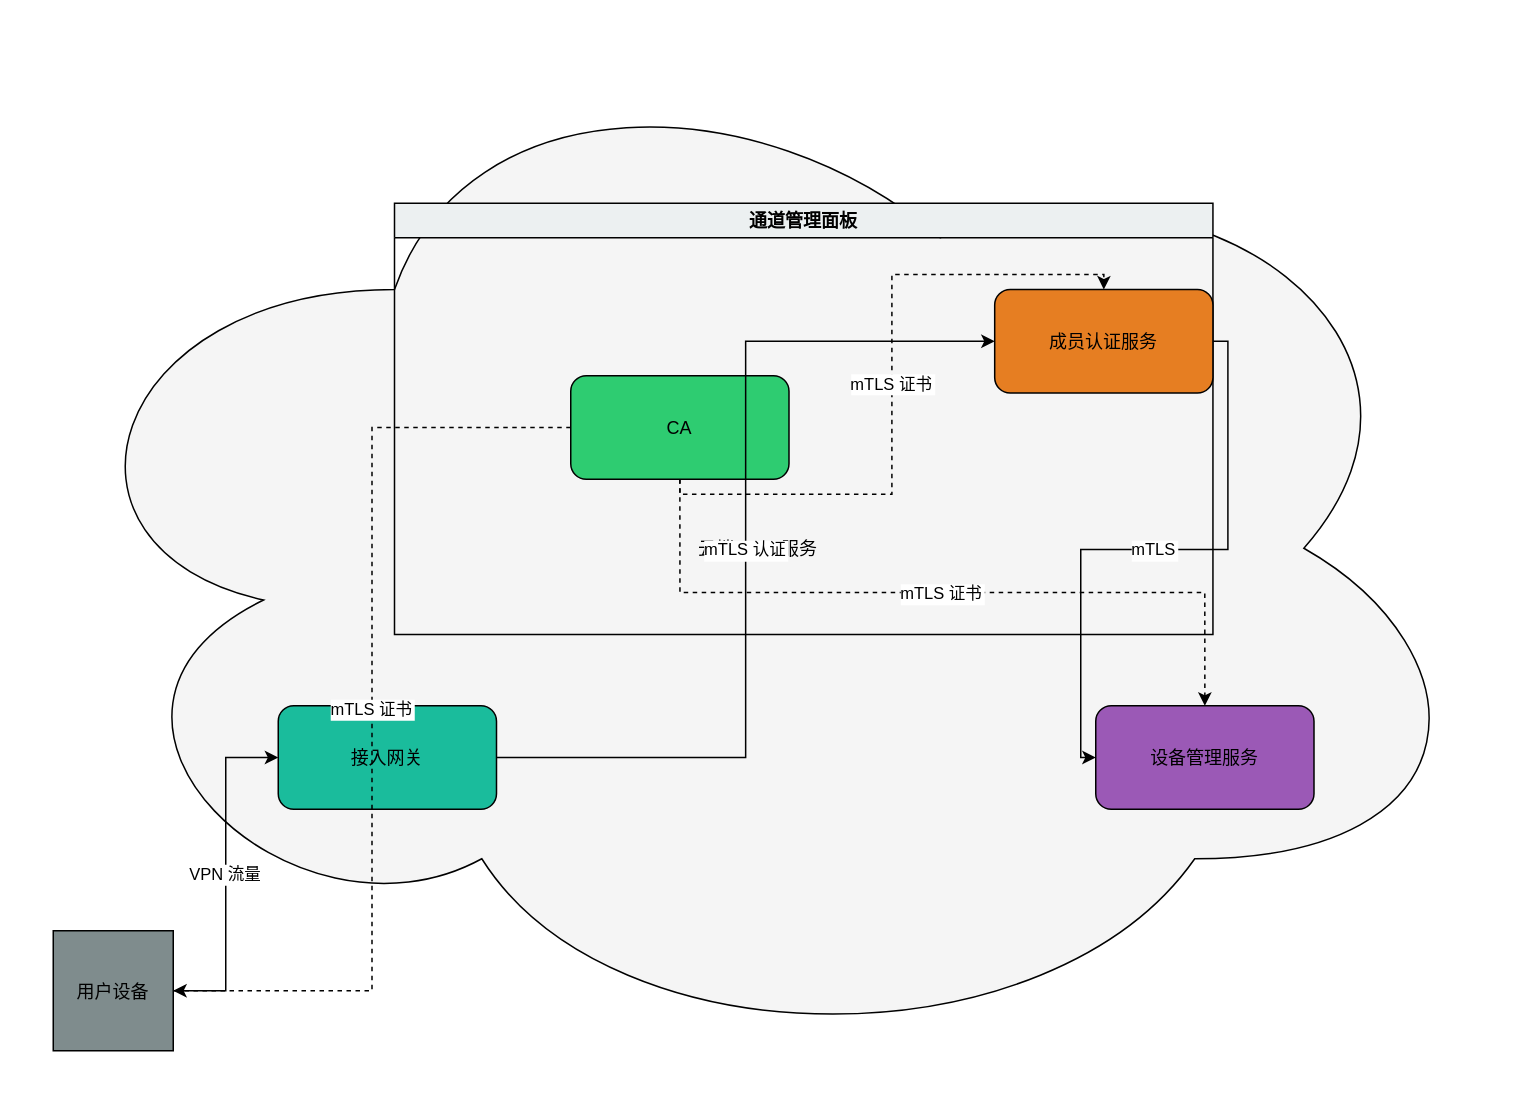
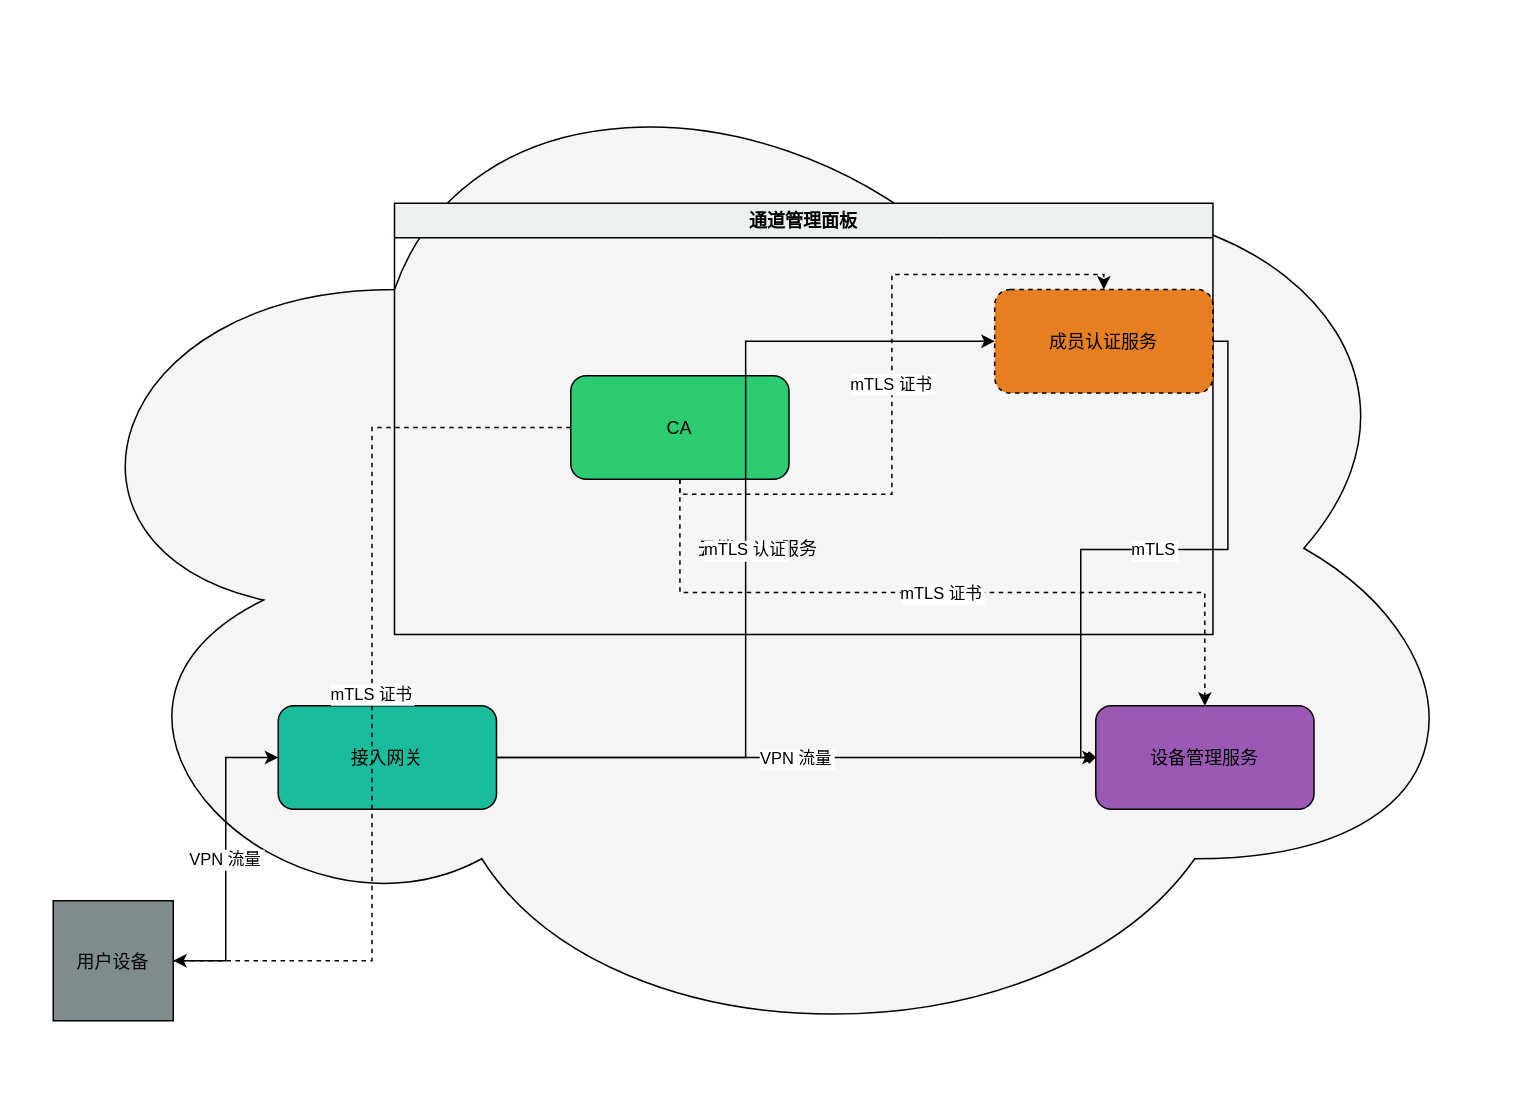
(1104, 341) -> (1104, 341)
(1081, 755) -> (1081, 755)
none -> (912, 758)
(113, 991) -> (113, 961)
